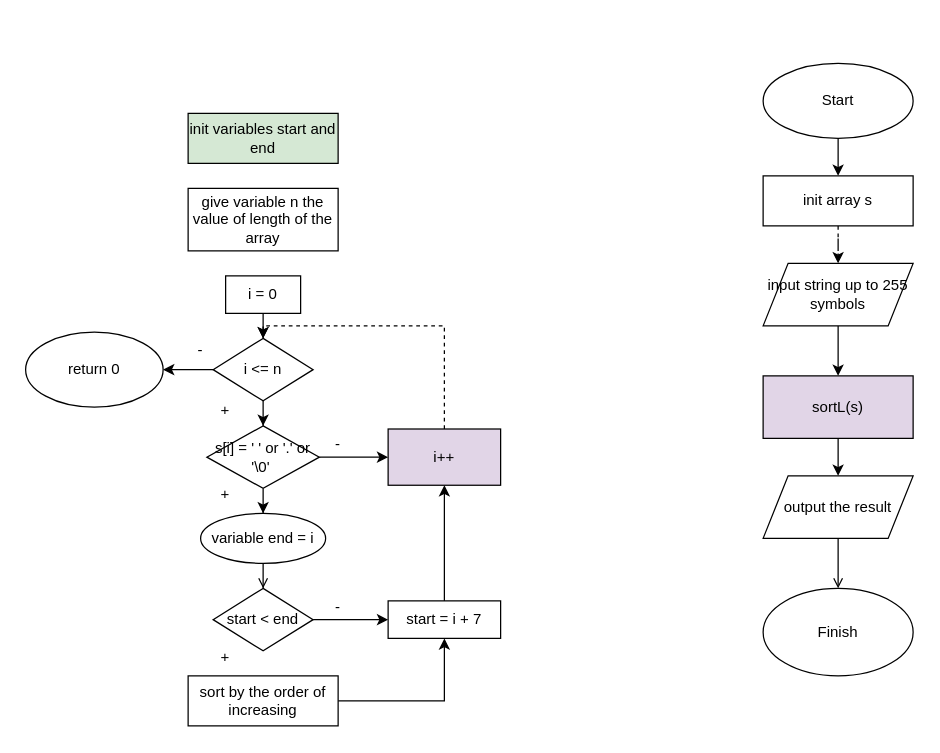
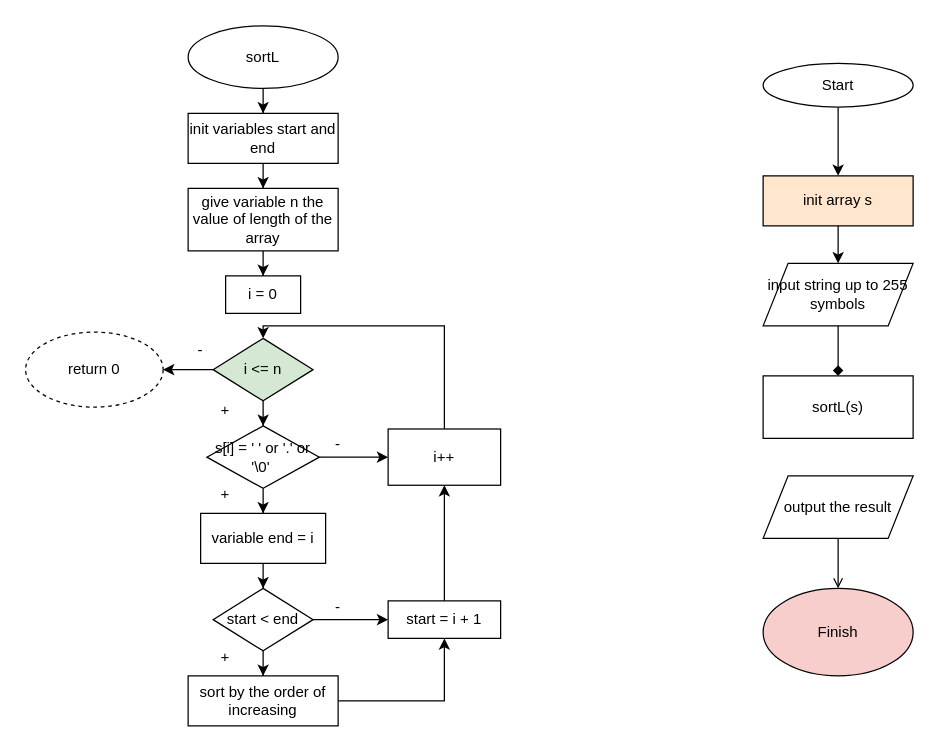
none -> (263, 57)
(838, 101) -> (838, 85)
none -> (263, 105)
(263, 138) -> (263, 138)
none -> (263, 180)
(838, 201) -> (838, 201)
(838, 233) -> (838, 233)
none -> (263, 268)
(263, 313) -> none
(405, 326) -> (405, 326)
(838, 366) -> (838, 365)
(94, 369) -> (94, 369)
(263, 369) -> (263, 369)
(838, 407) -> (838, 407)
(444, 457) -> (444, 457)
(838, 461) -> none
(263, 538) -> (263, 538)
(263, 580) -> (263, 578)
(444, 619) -> (444, 619)
(838, 632) -> (838, 632)
none -> (263, 668)
